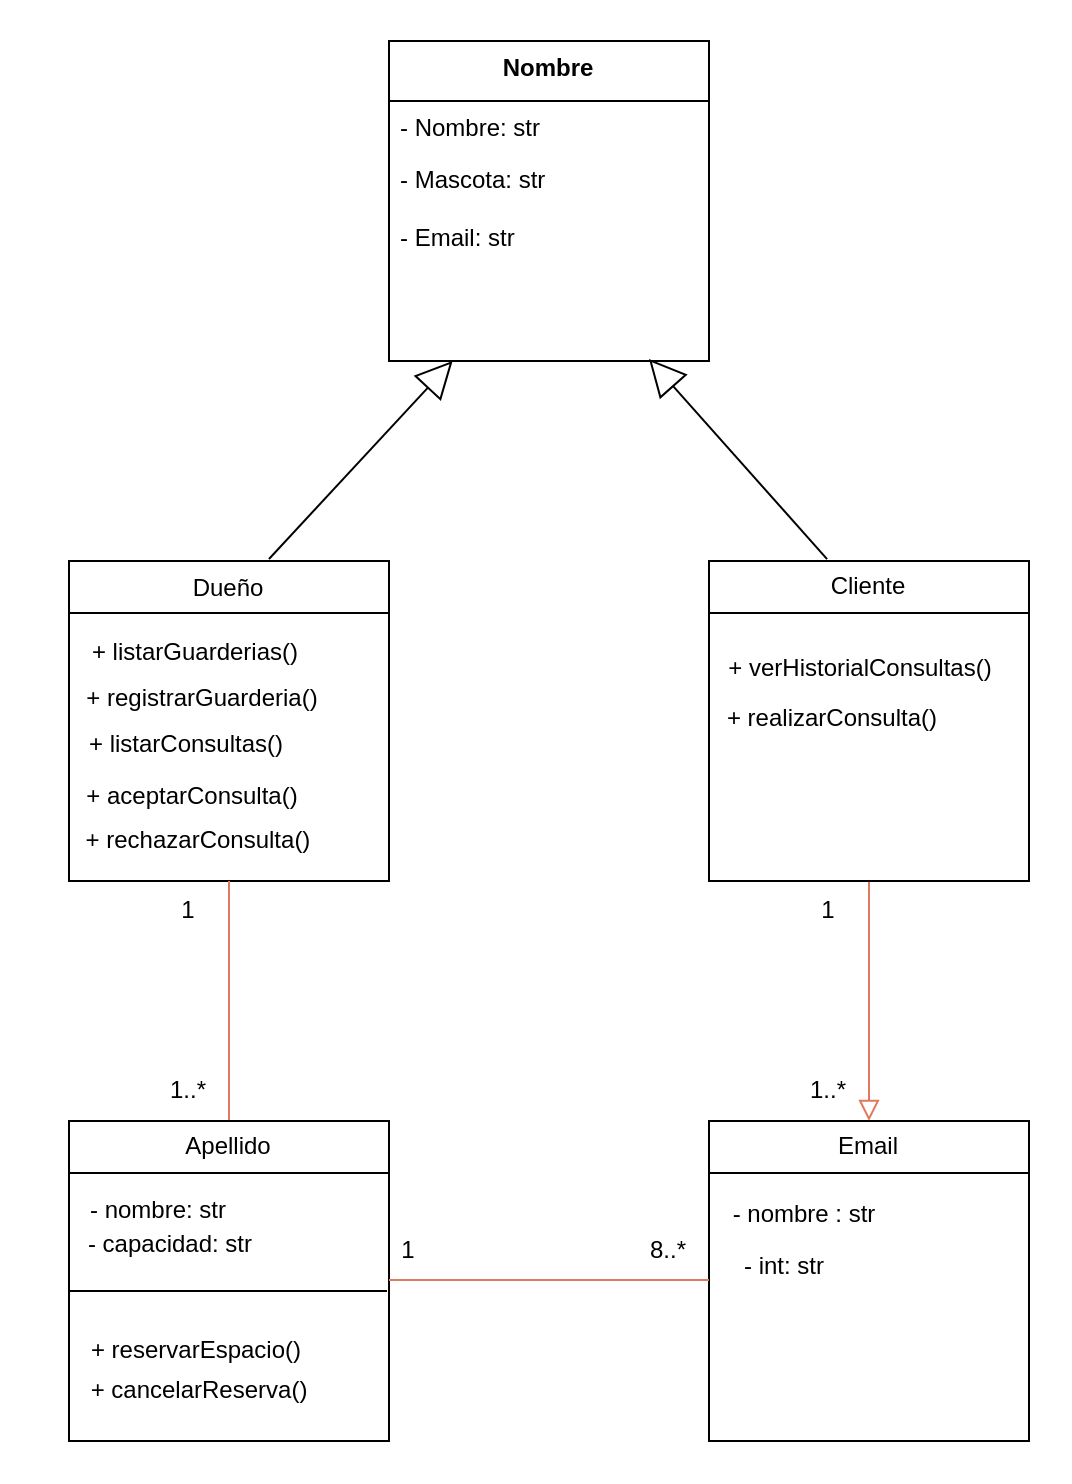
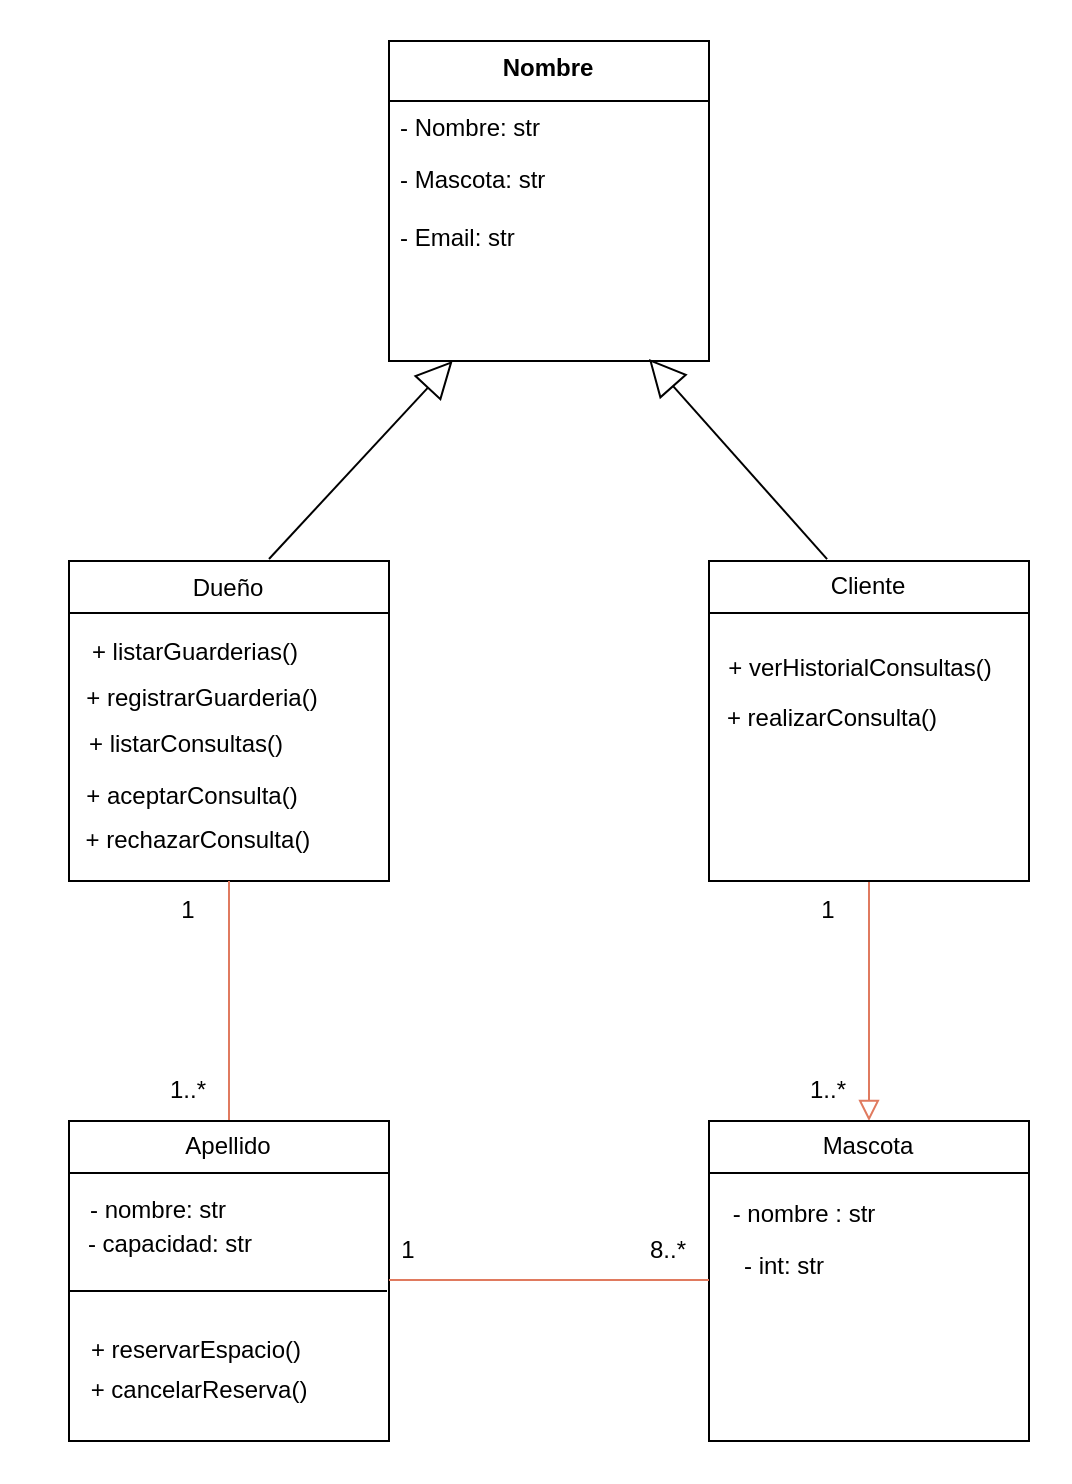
(869, 1147) -> (869, 1147)
